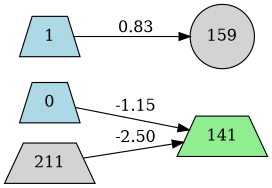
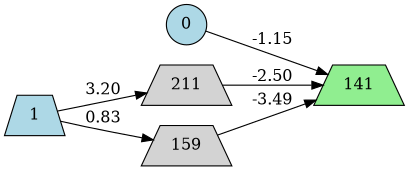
(222, 37) -> (187, 146)
(50, 103) -> (187, 25)
none -> (97, 103)
none -> (262, 119)
